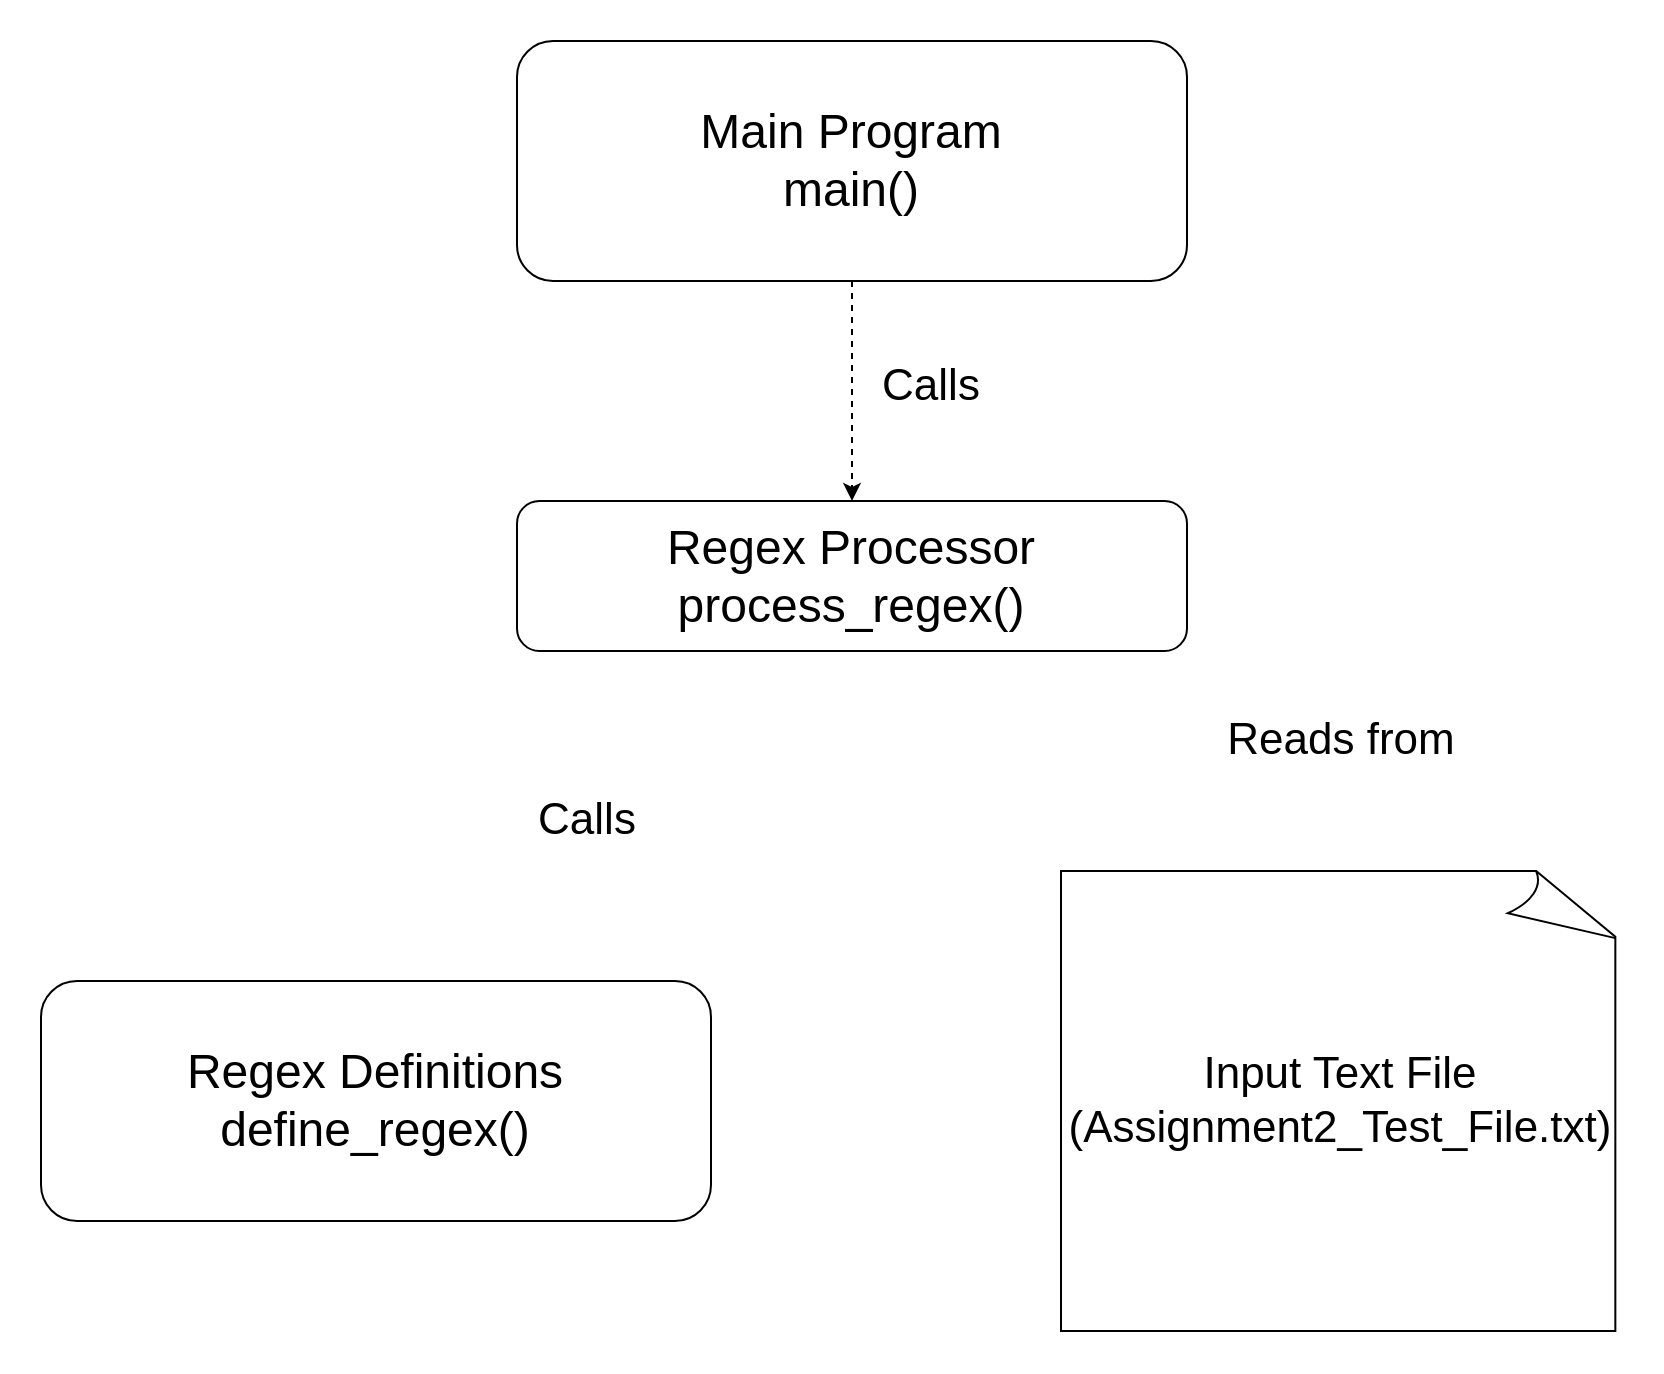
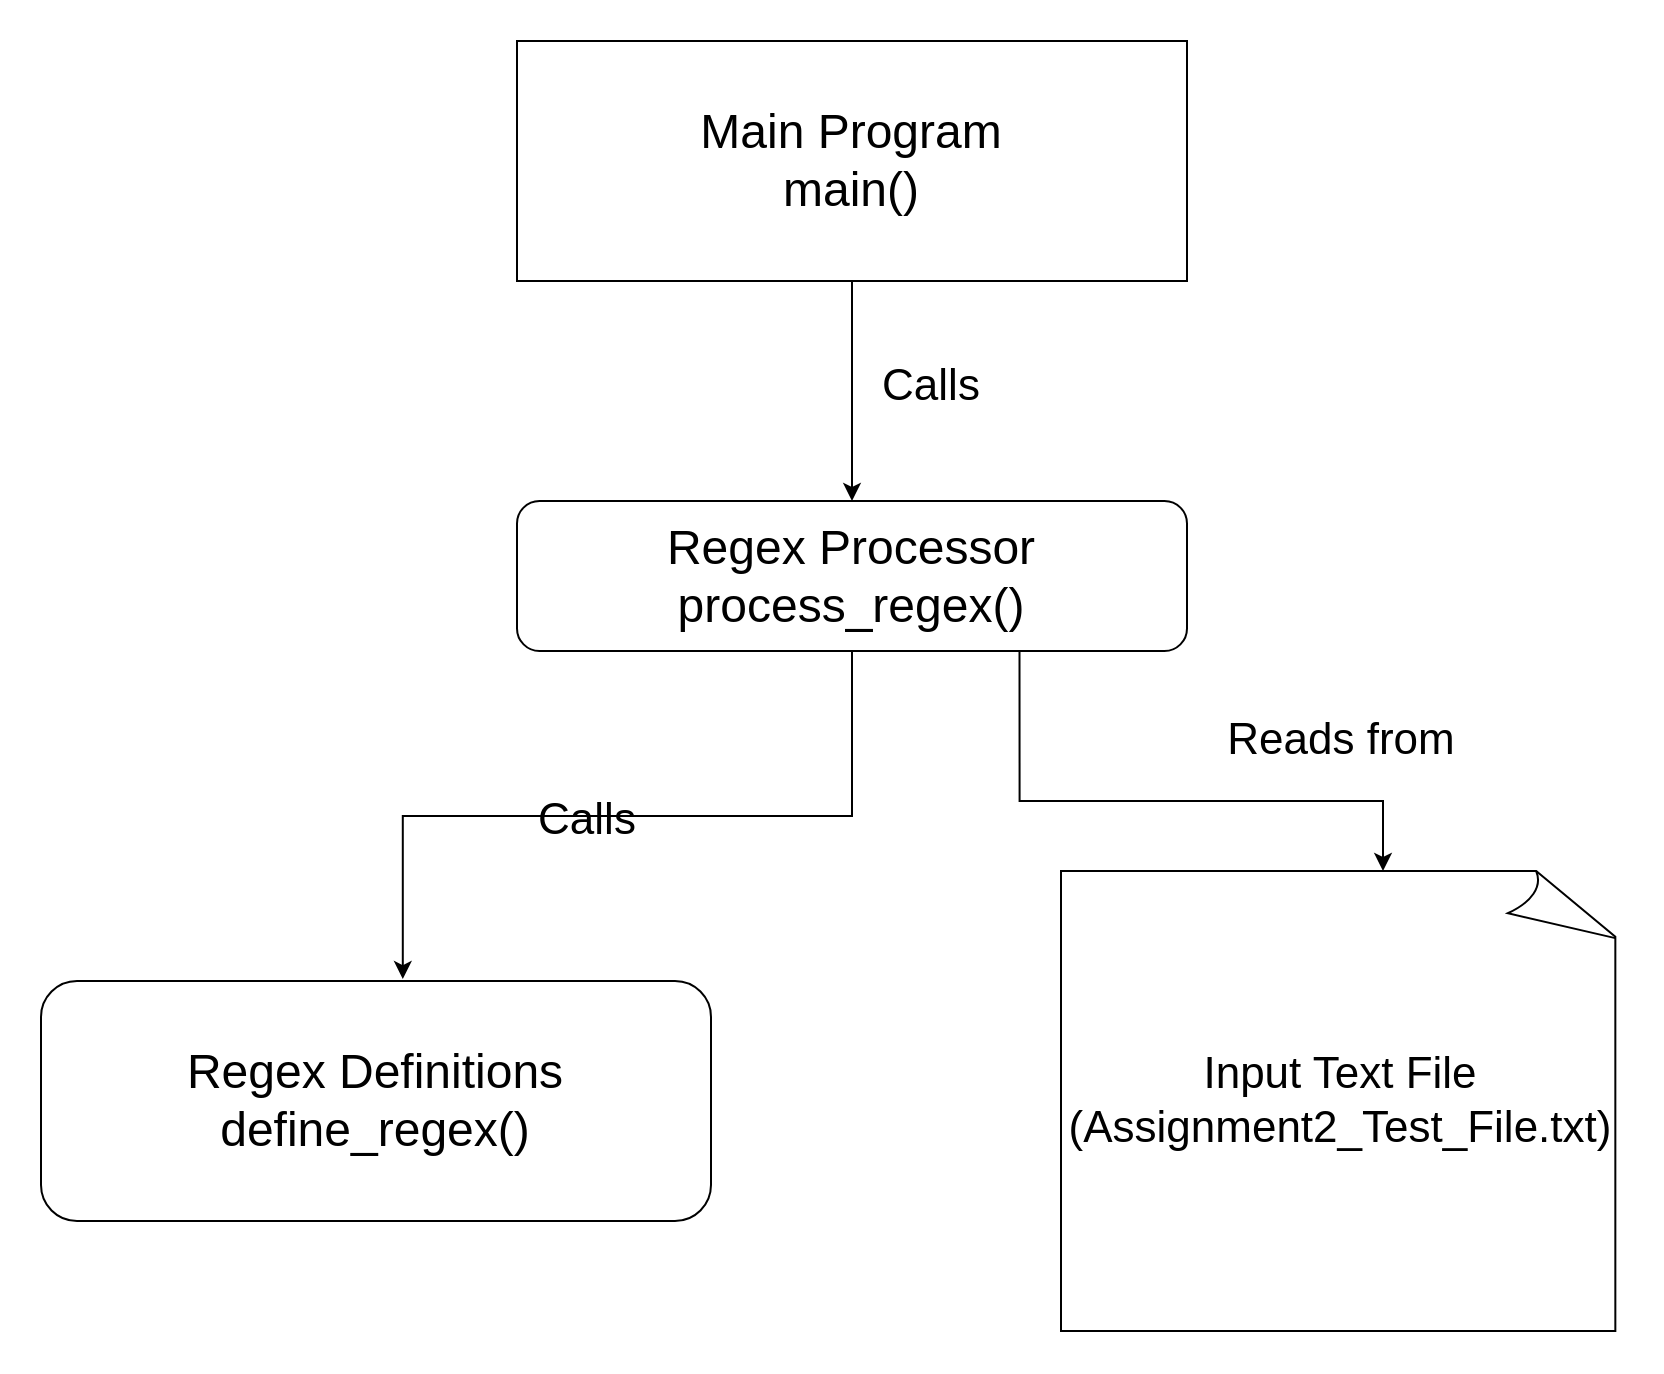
(852, 161) -> (852, 161)
(852, 385) -> (852, 385)
none -> (1155, 801)
none -> (635, 816)
